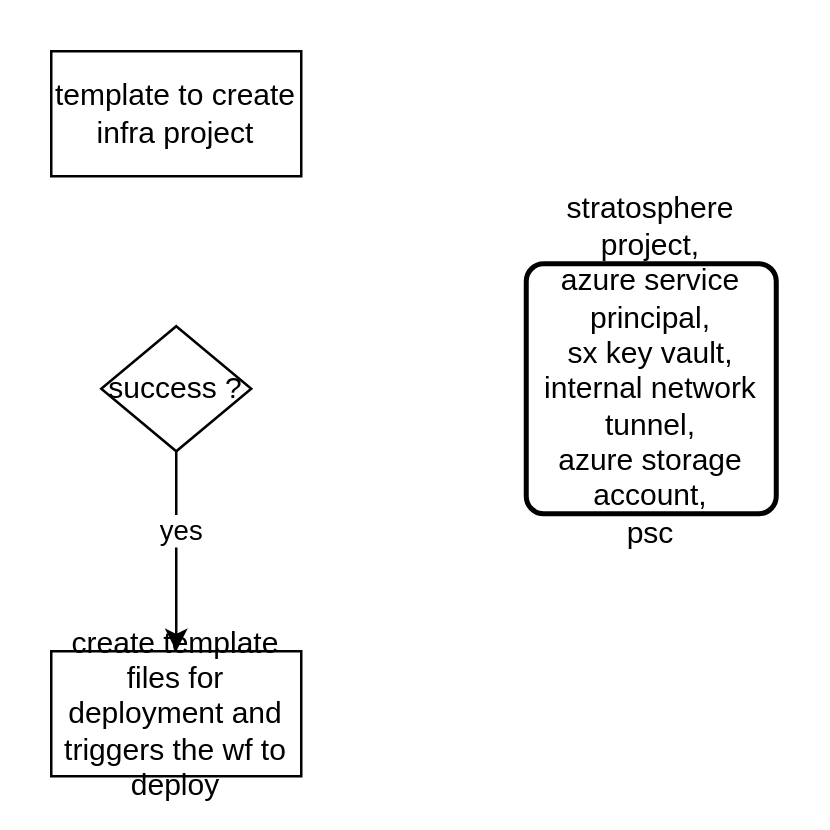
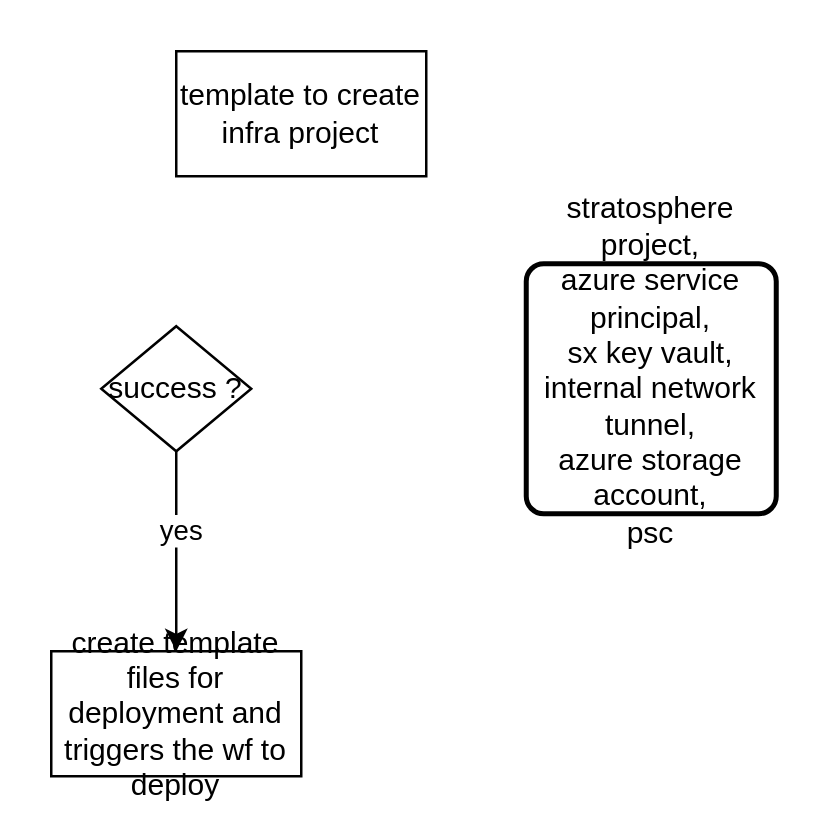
(176, 114) -> (301, 114)
